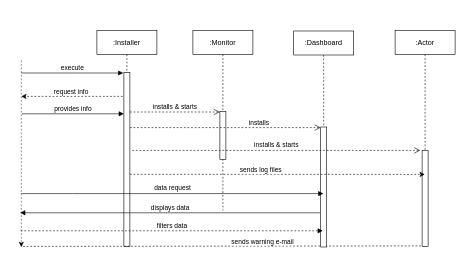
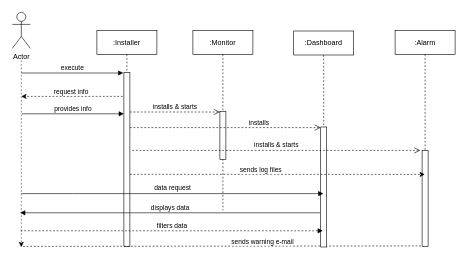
none -> (21, 30)
(425, 42) -> (425, 42)
